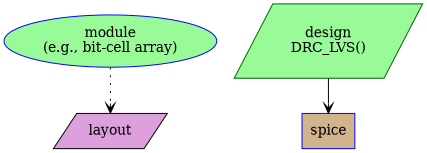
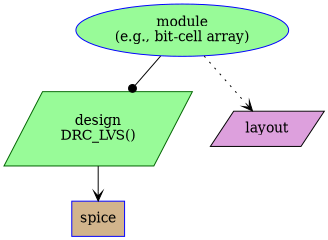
none -> (148, 71)
